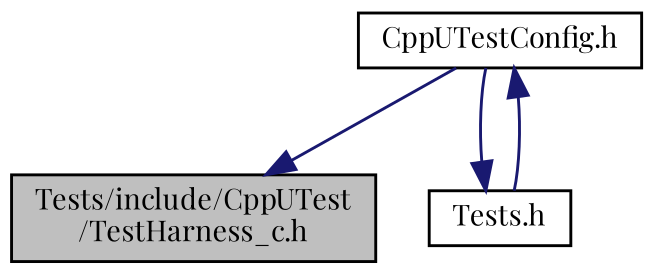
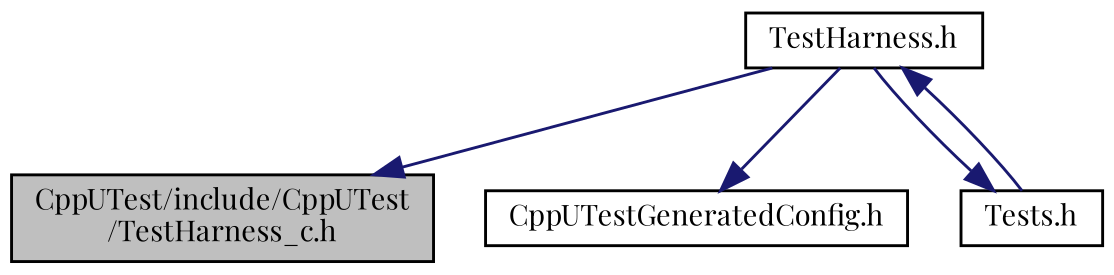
(500, 40) -> (864, 40)
(194, 218) -> (223, 218)
none -> (697, 218)
